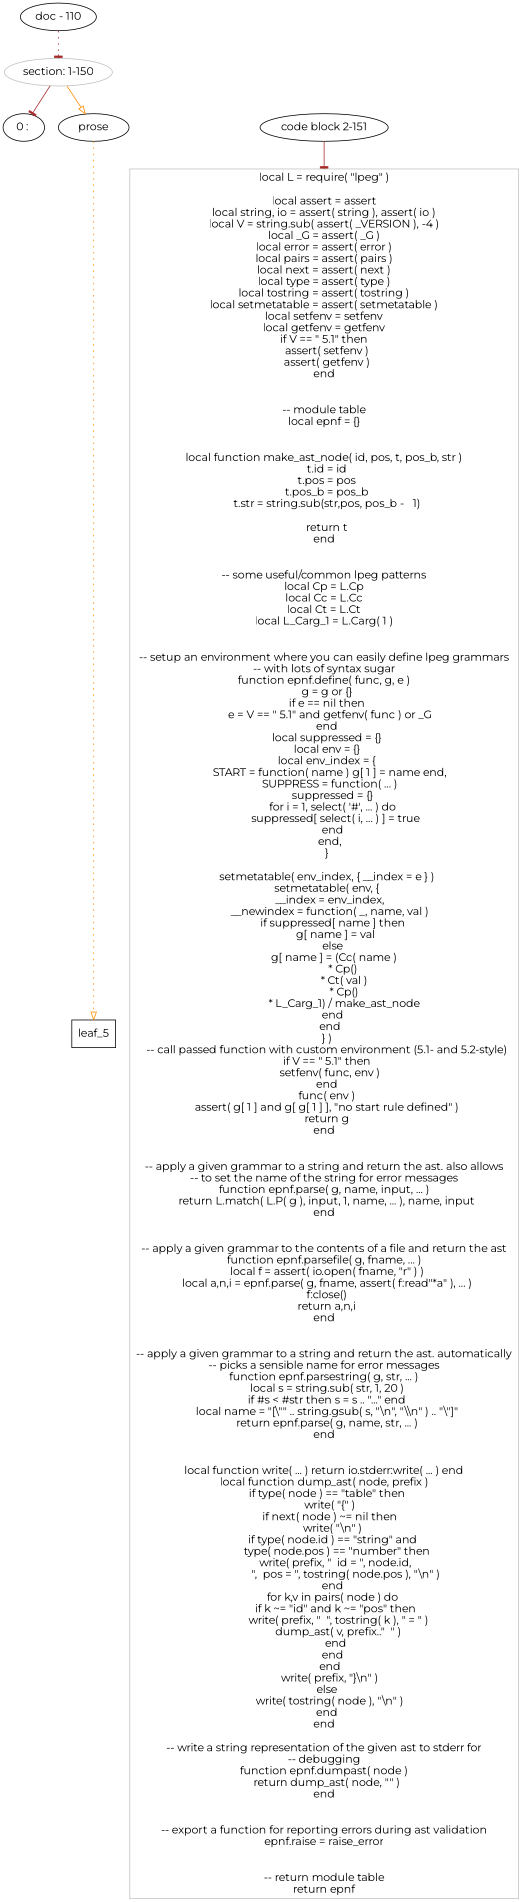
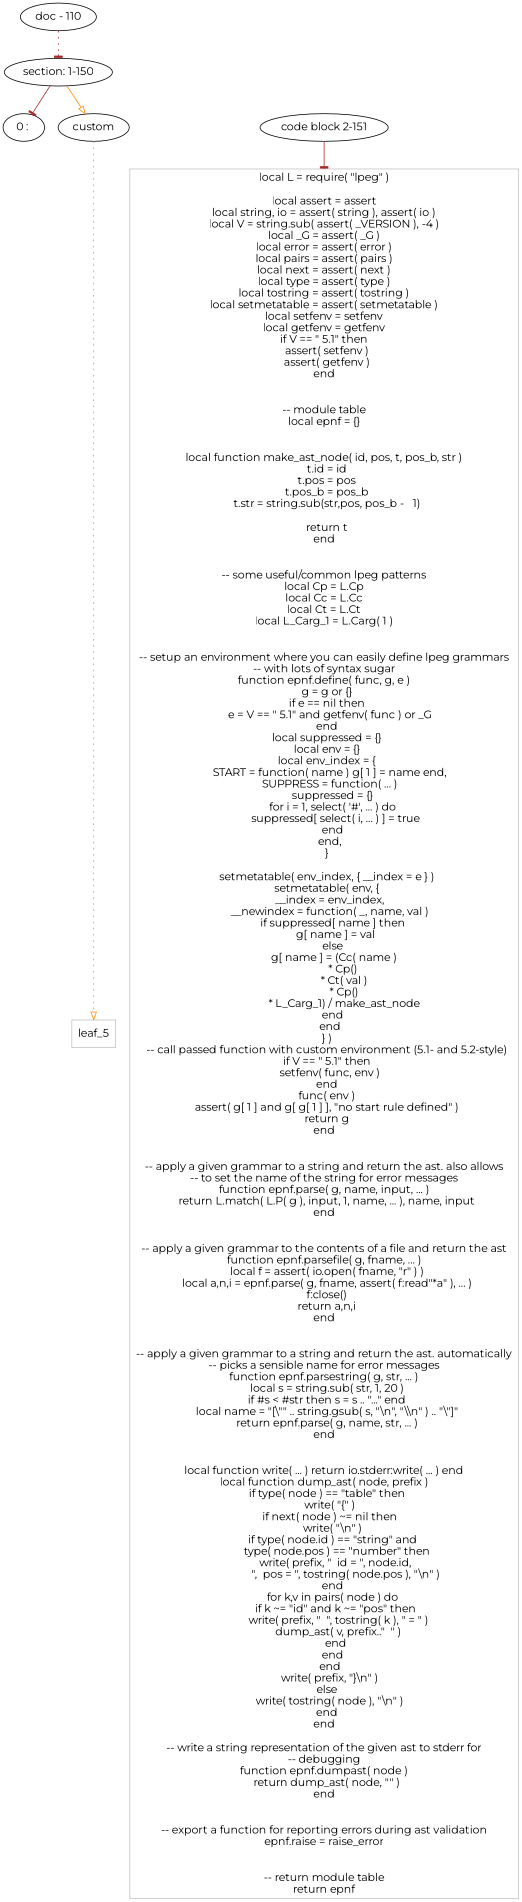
(58, 72) -> (58, 72)
(94, 127) -> (94, 127)
(94, 1034) -> (94, 1034)
